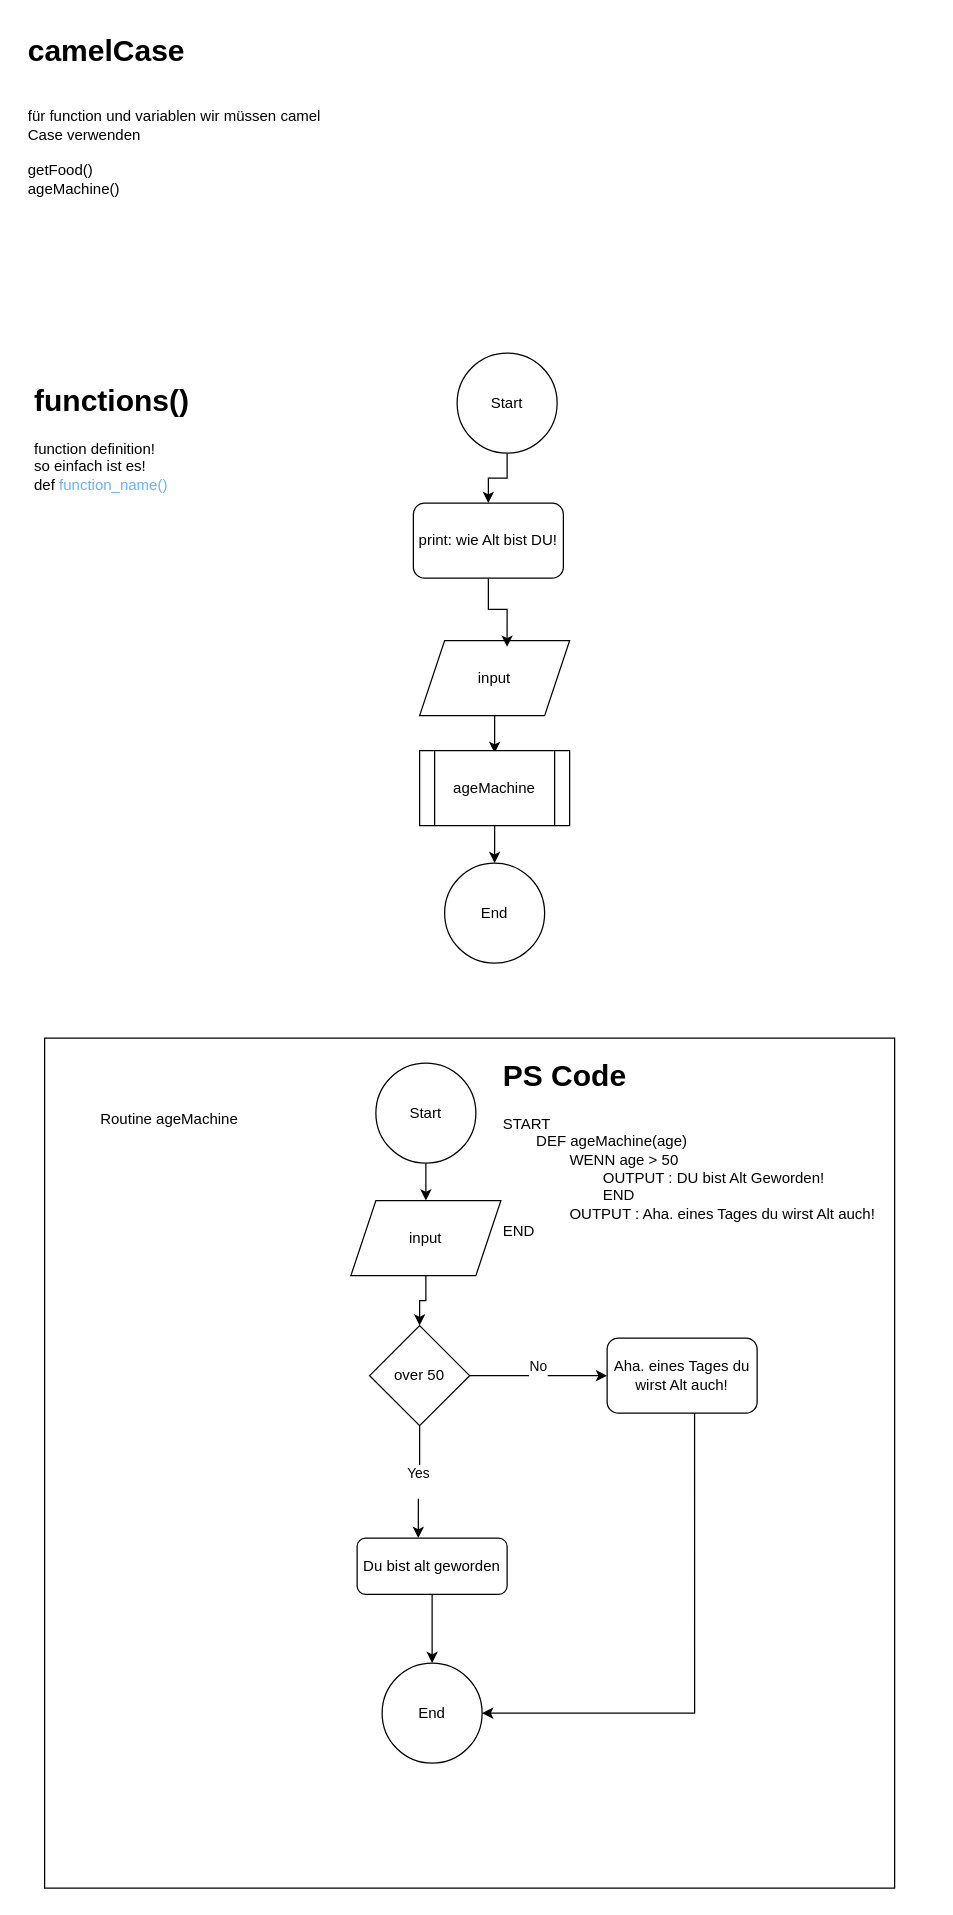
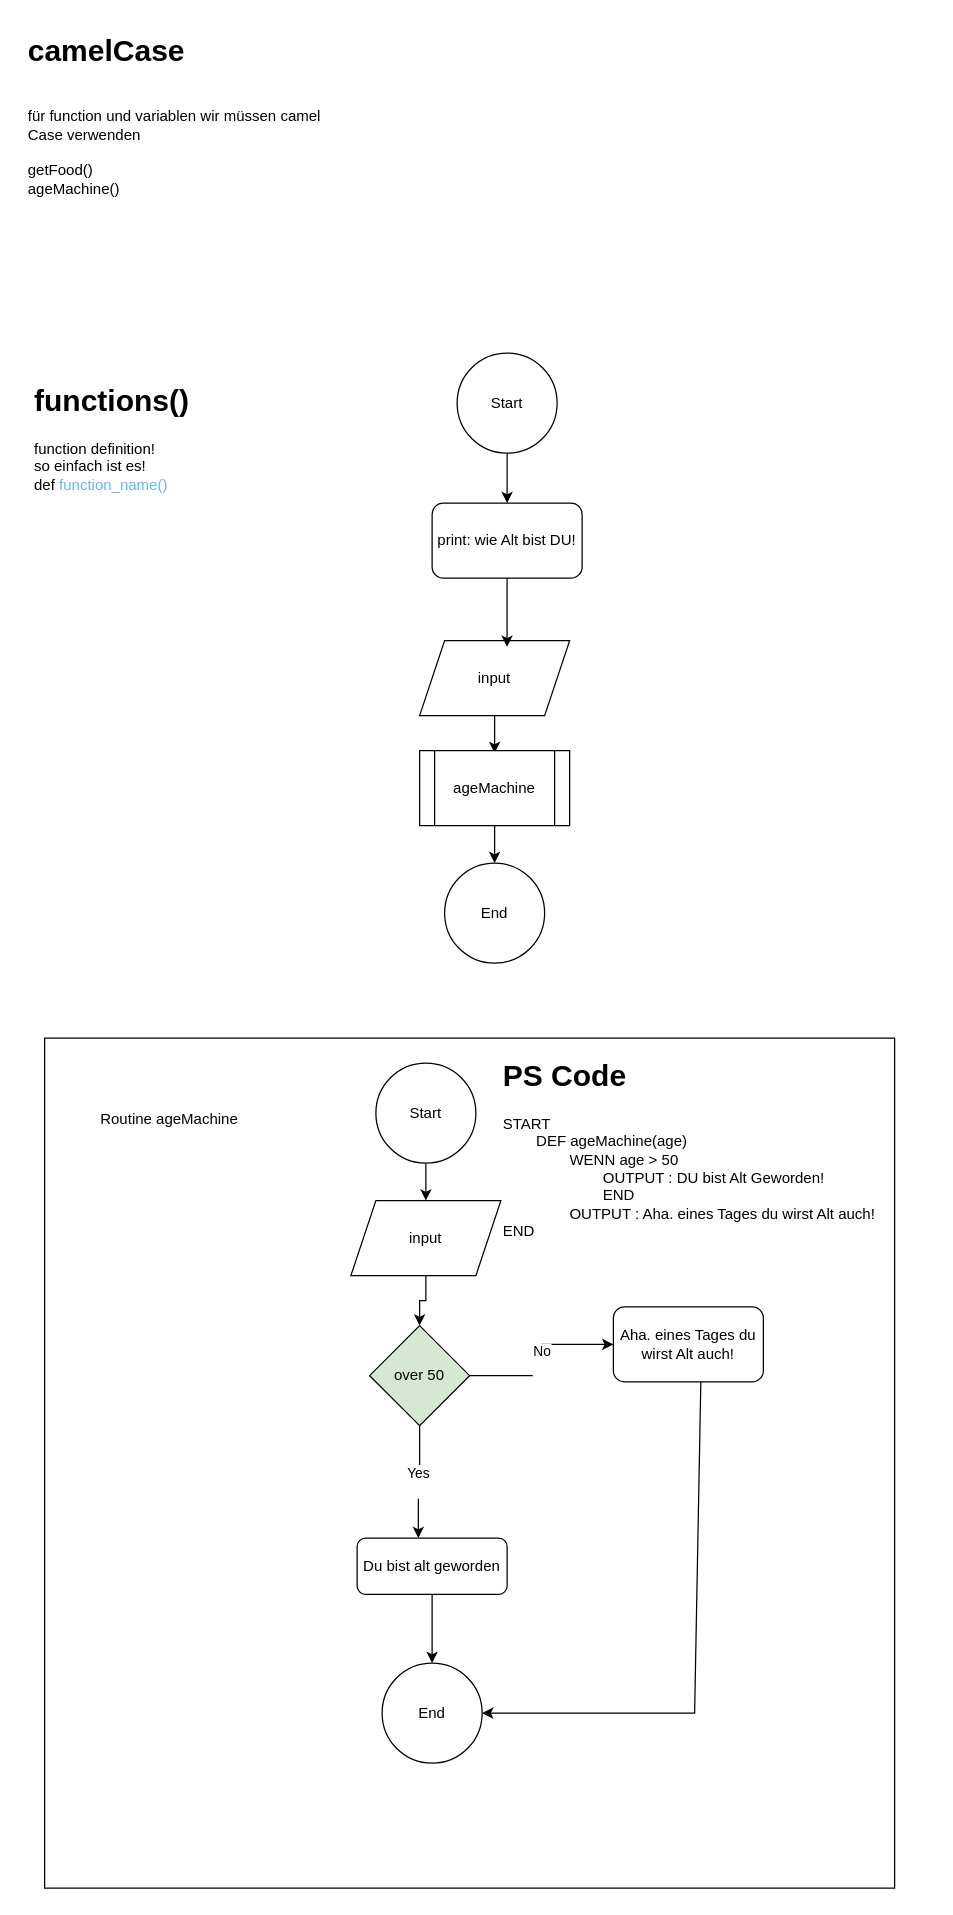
(488, 541) -> (507, 541)
(419, 1376) -> (419, 1376)
(682, 1376) -> (688, 1344)
